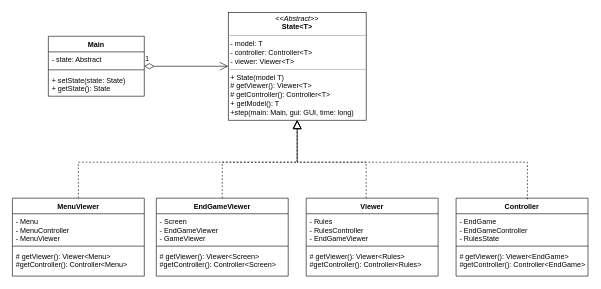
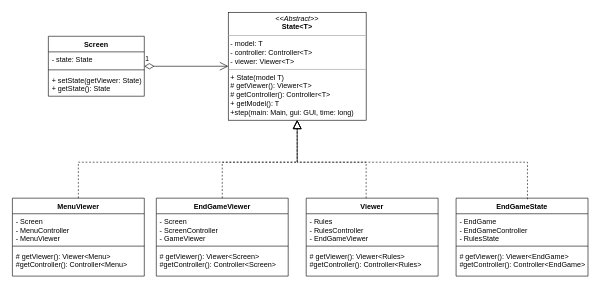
(96, 44) -> (96, 44)
(83, 60) -> (77, 60)
(97, 80) -> (104, 80)
(522, 206) -> (522, 206)
(27, 222) -> (31, 222)
(175, 222) -> (175, 222)
